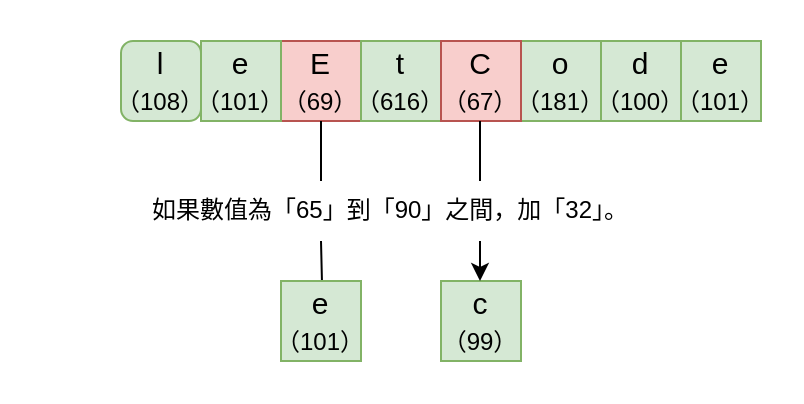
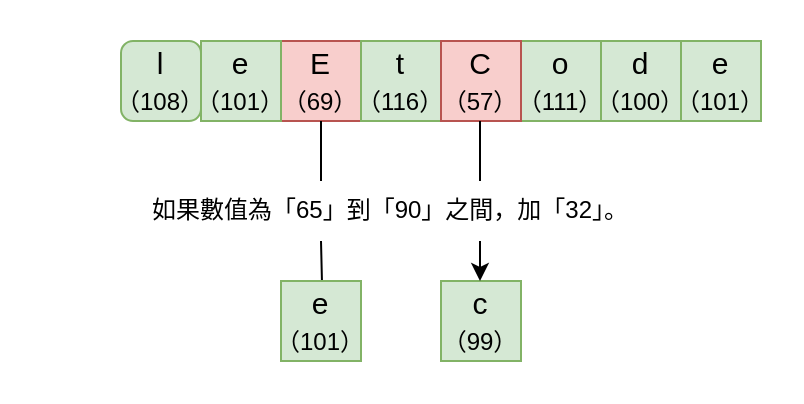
(401, 81) -> (401, 81)
(481, 81) -> (481, 81)
(561, 81) -> (561, 81)
